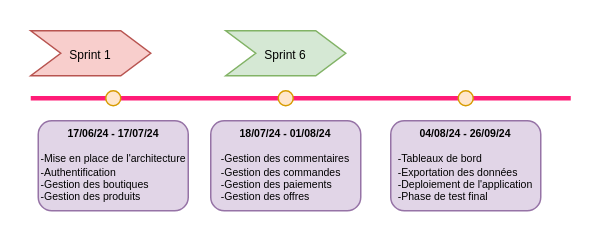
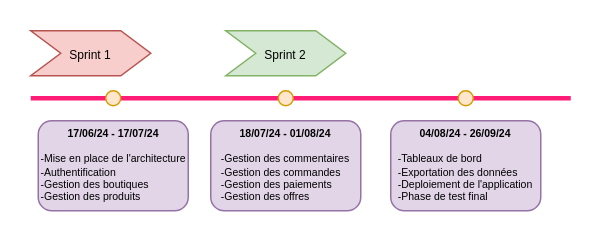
(286, 53) -> (286, 53)
